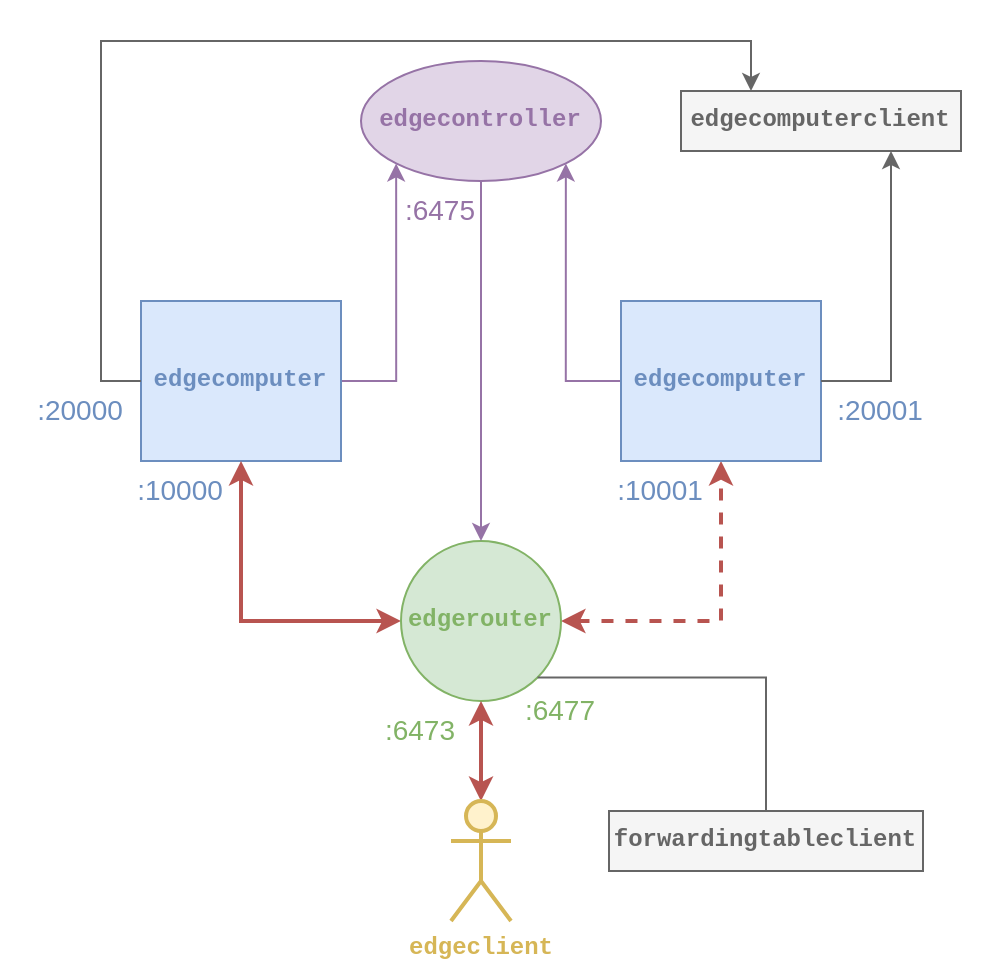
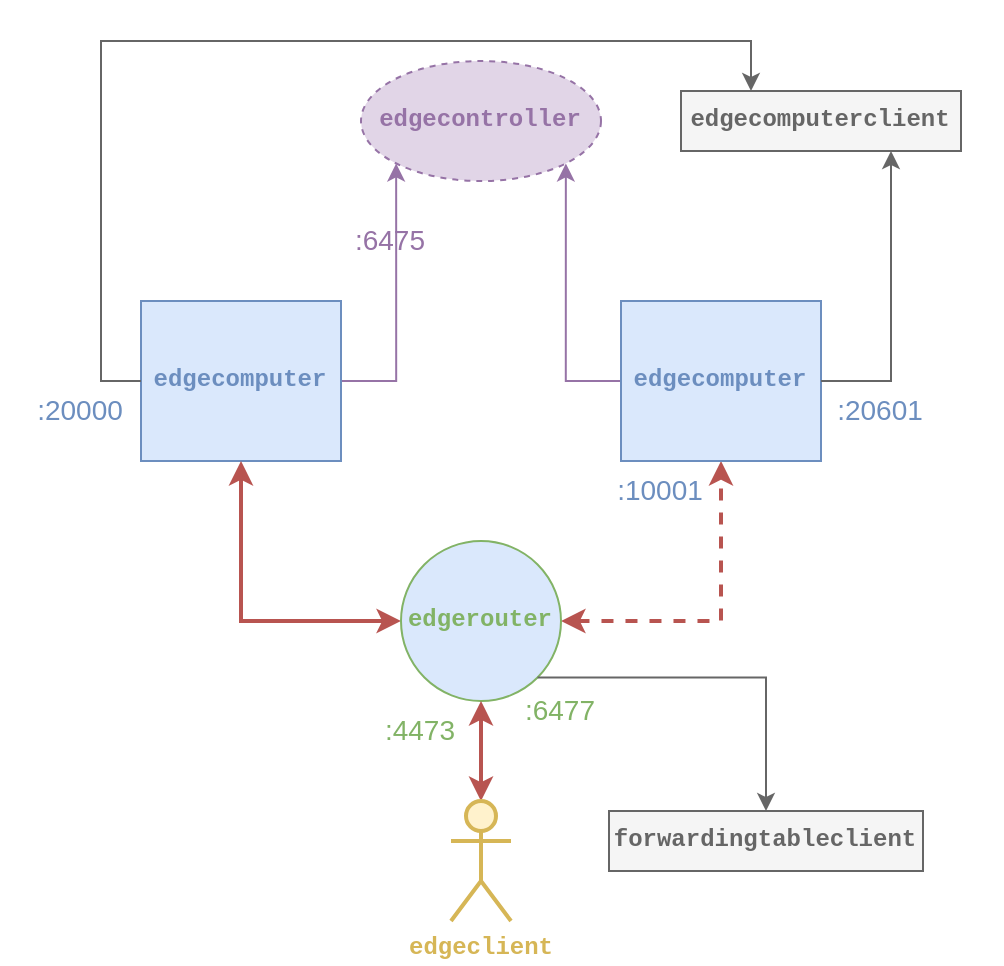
(481, 121) -> (481, 121)
(441, 211) -> (391, 241)
(481, 354) -> none
(881, 411) -> (881, 411)
(181, 491) -> none
(481, 621) -> (481, 621)
(421, 731) -> (421, 731)
(766, 801) -> (766, 796)
